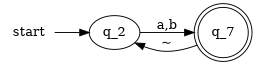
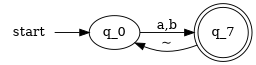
(115, 33) -> (115, 33)
